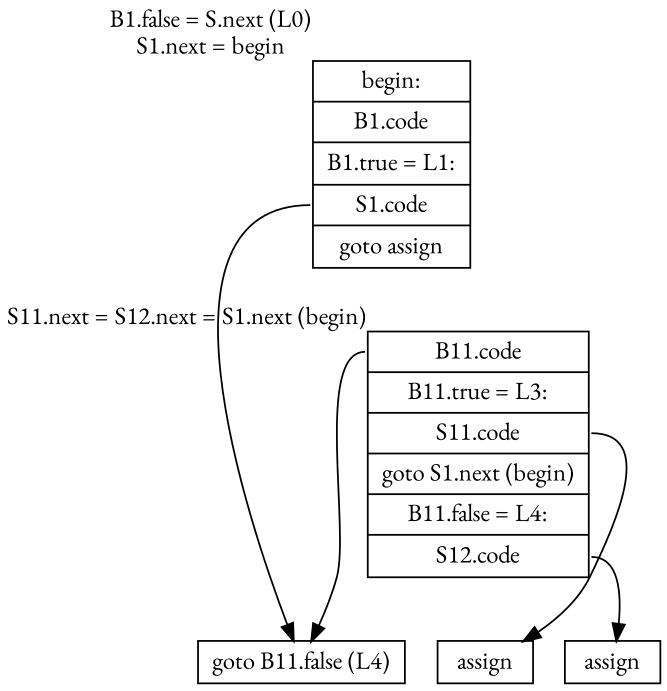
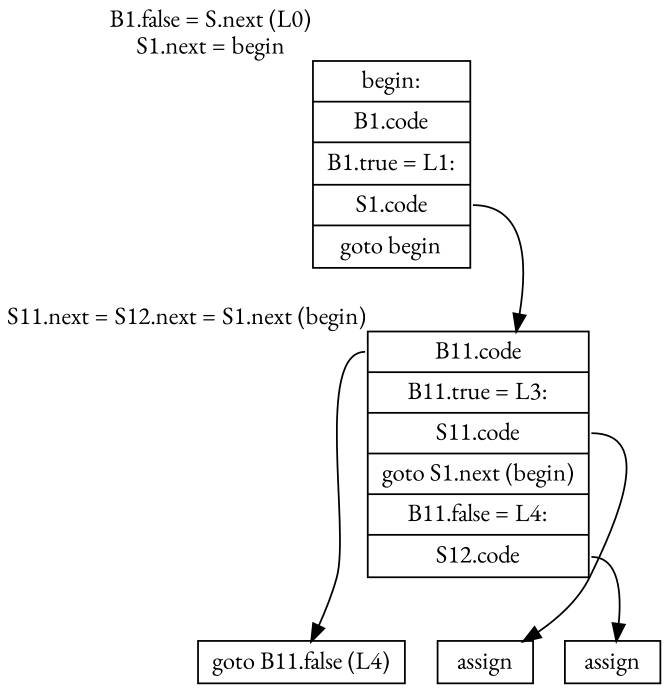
(392, 246) -> (392, 246)
(224, 394) -> (520, 246)
